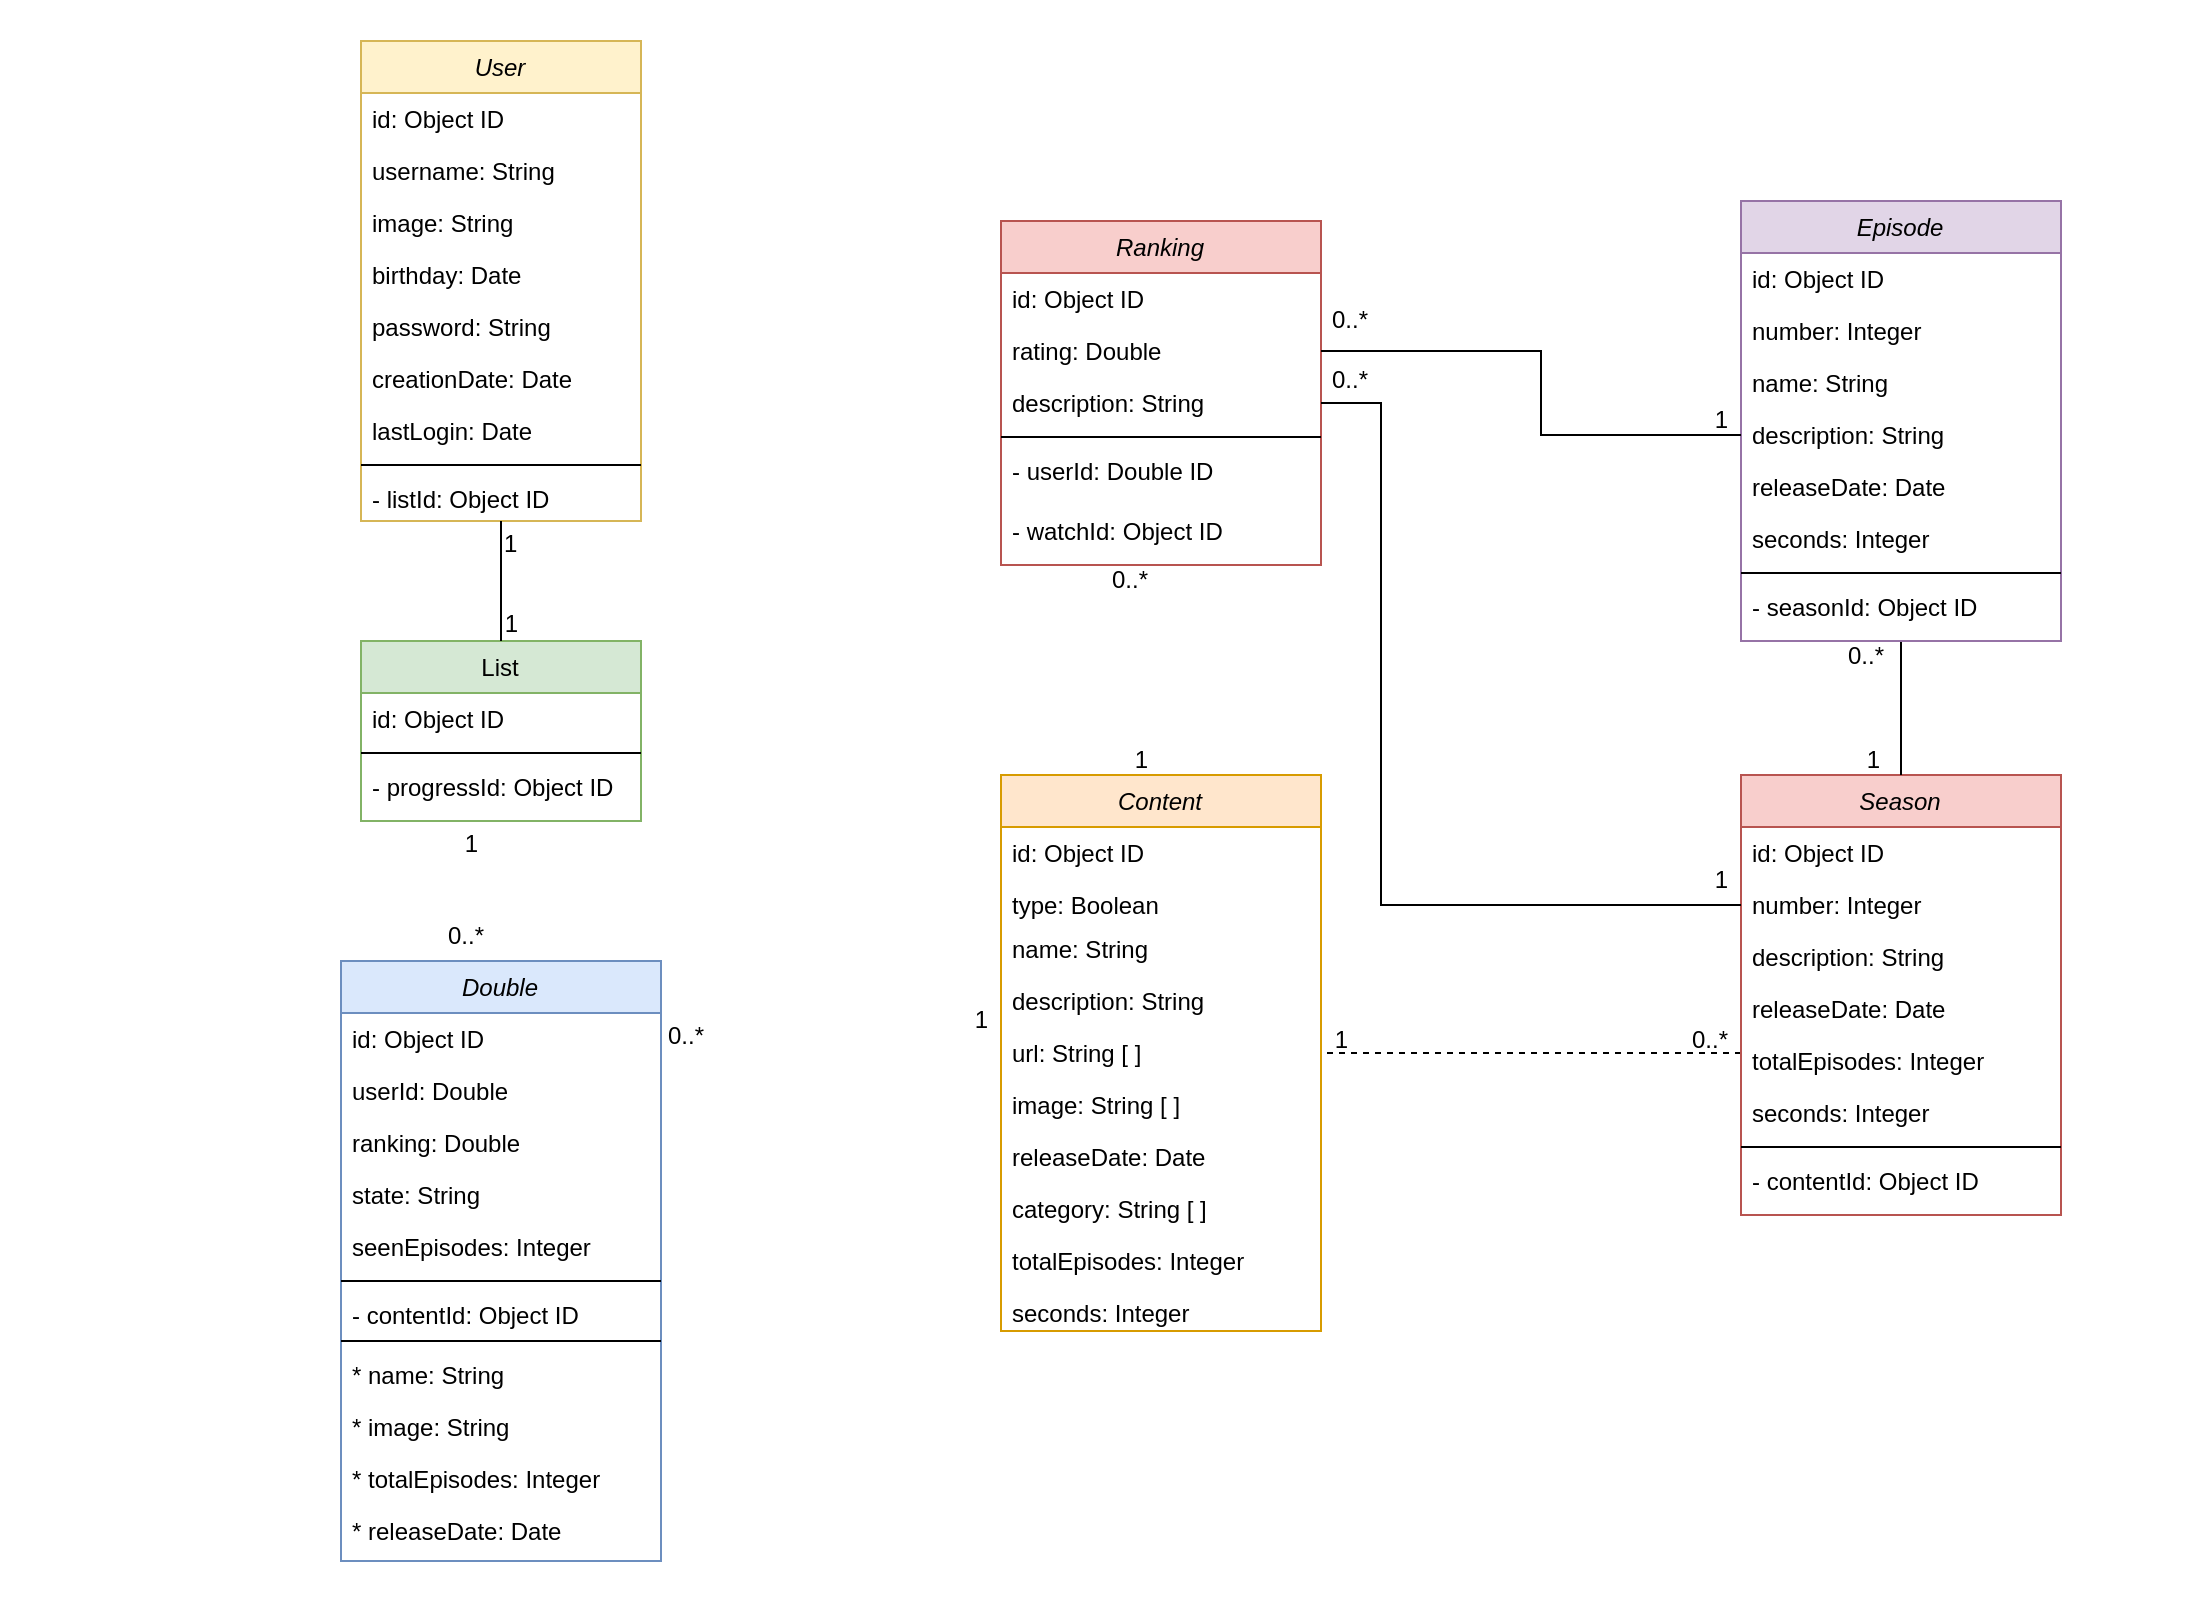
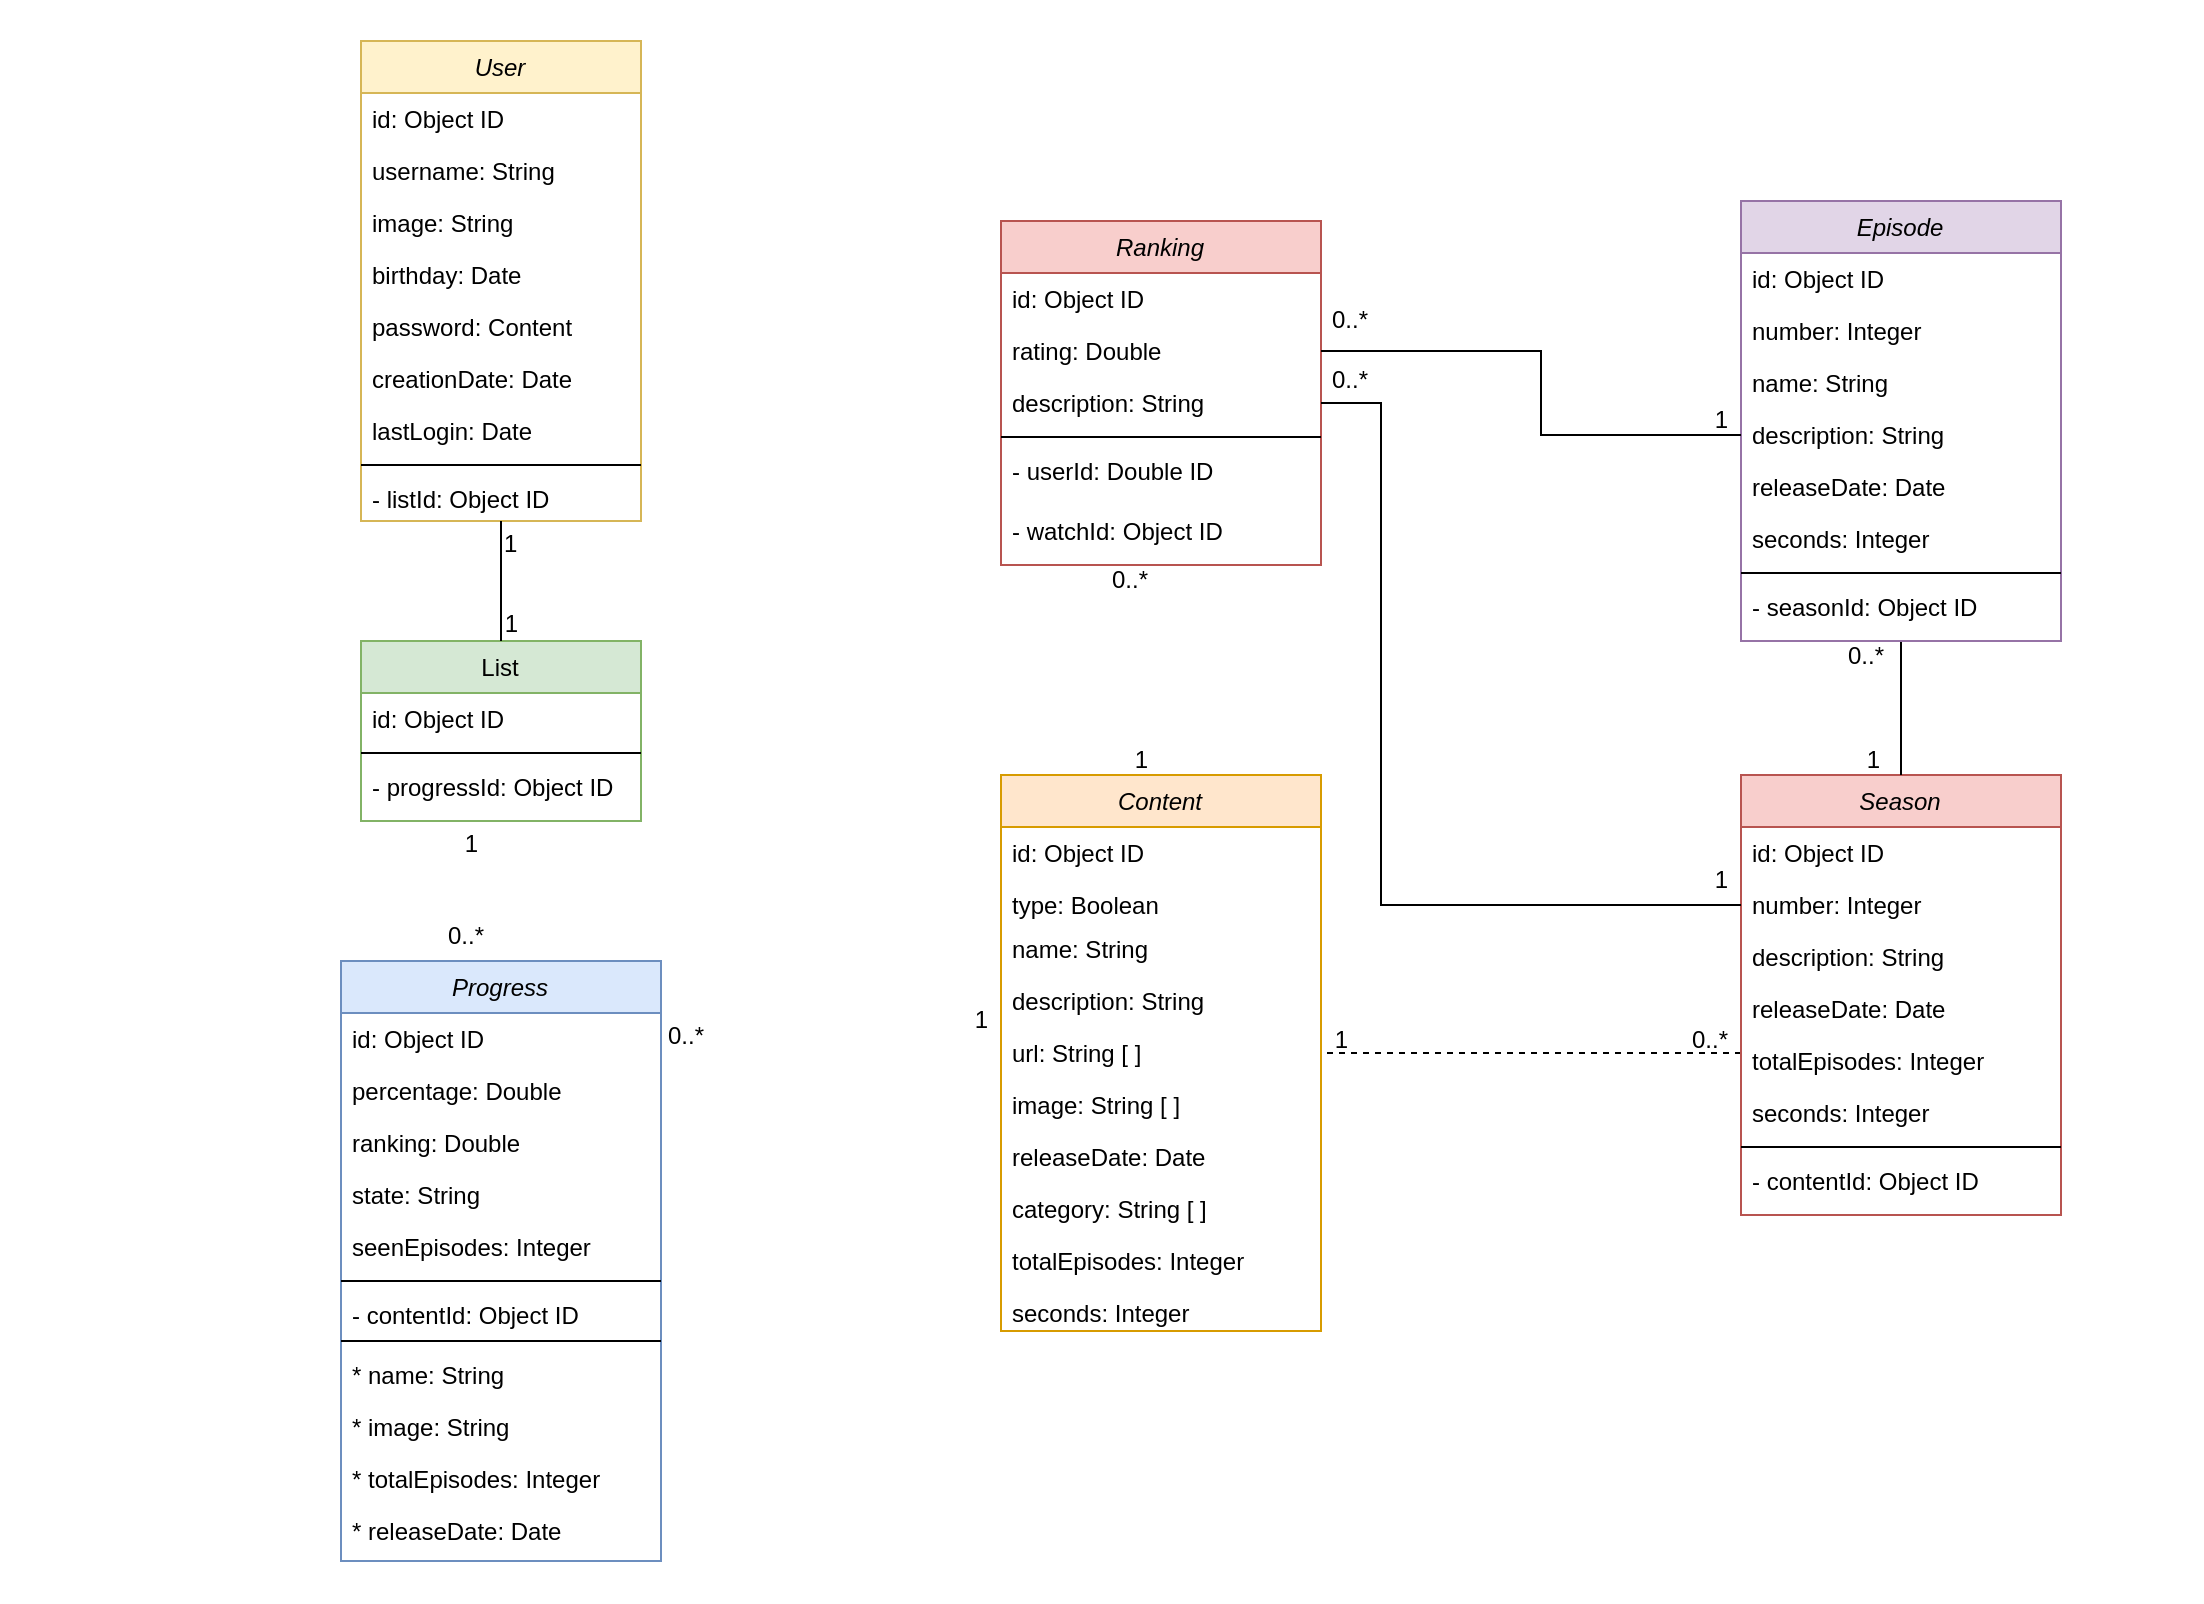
(470, 328) -> (480, 328)
(500, 988) -> (500, 988)
(437, 1092) -> (464, 1092)
